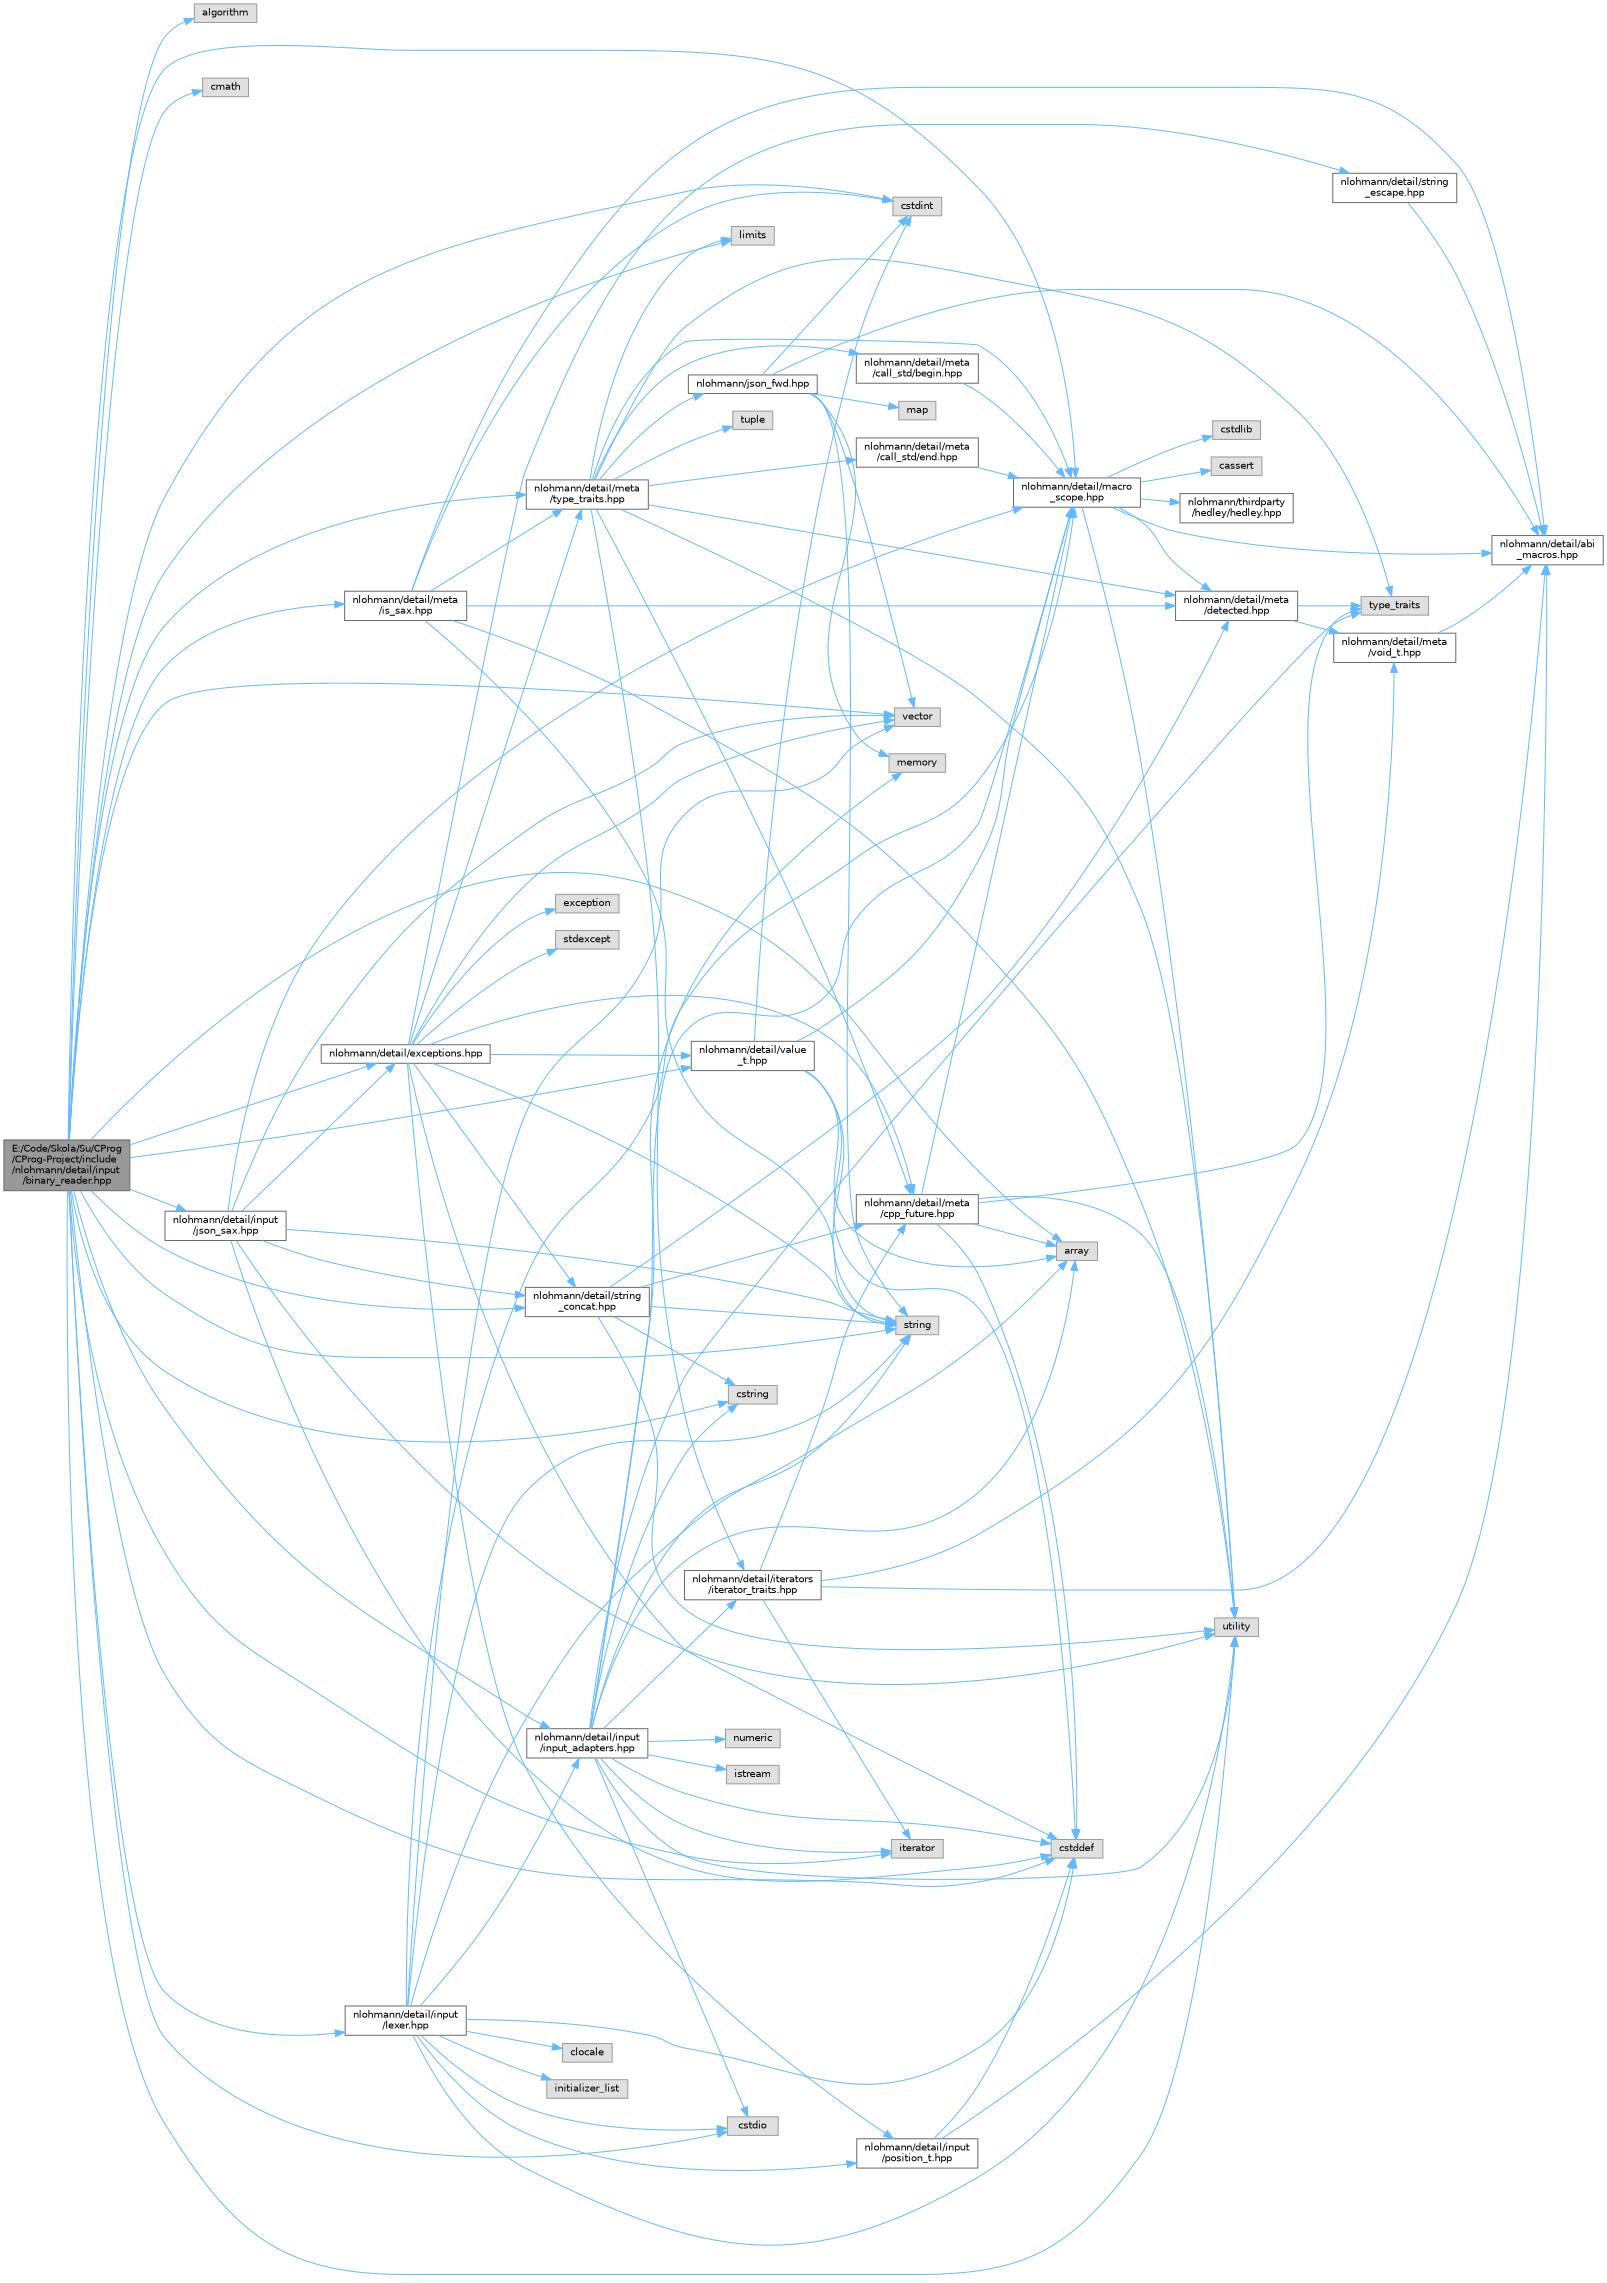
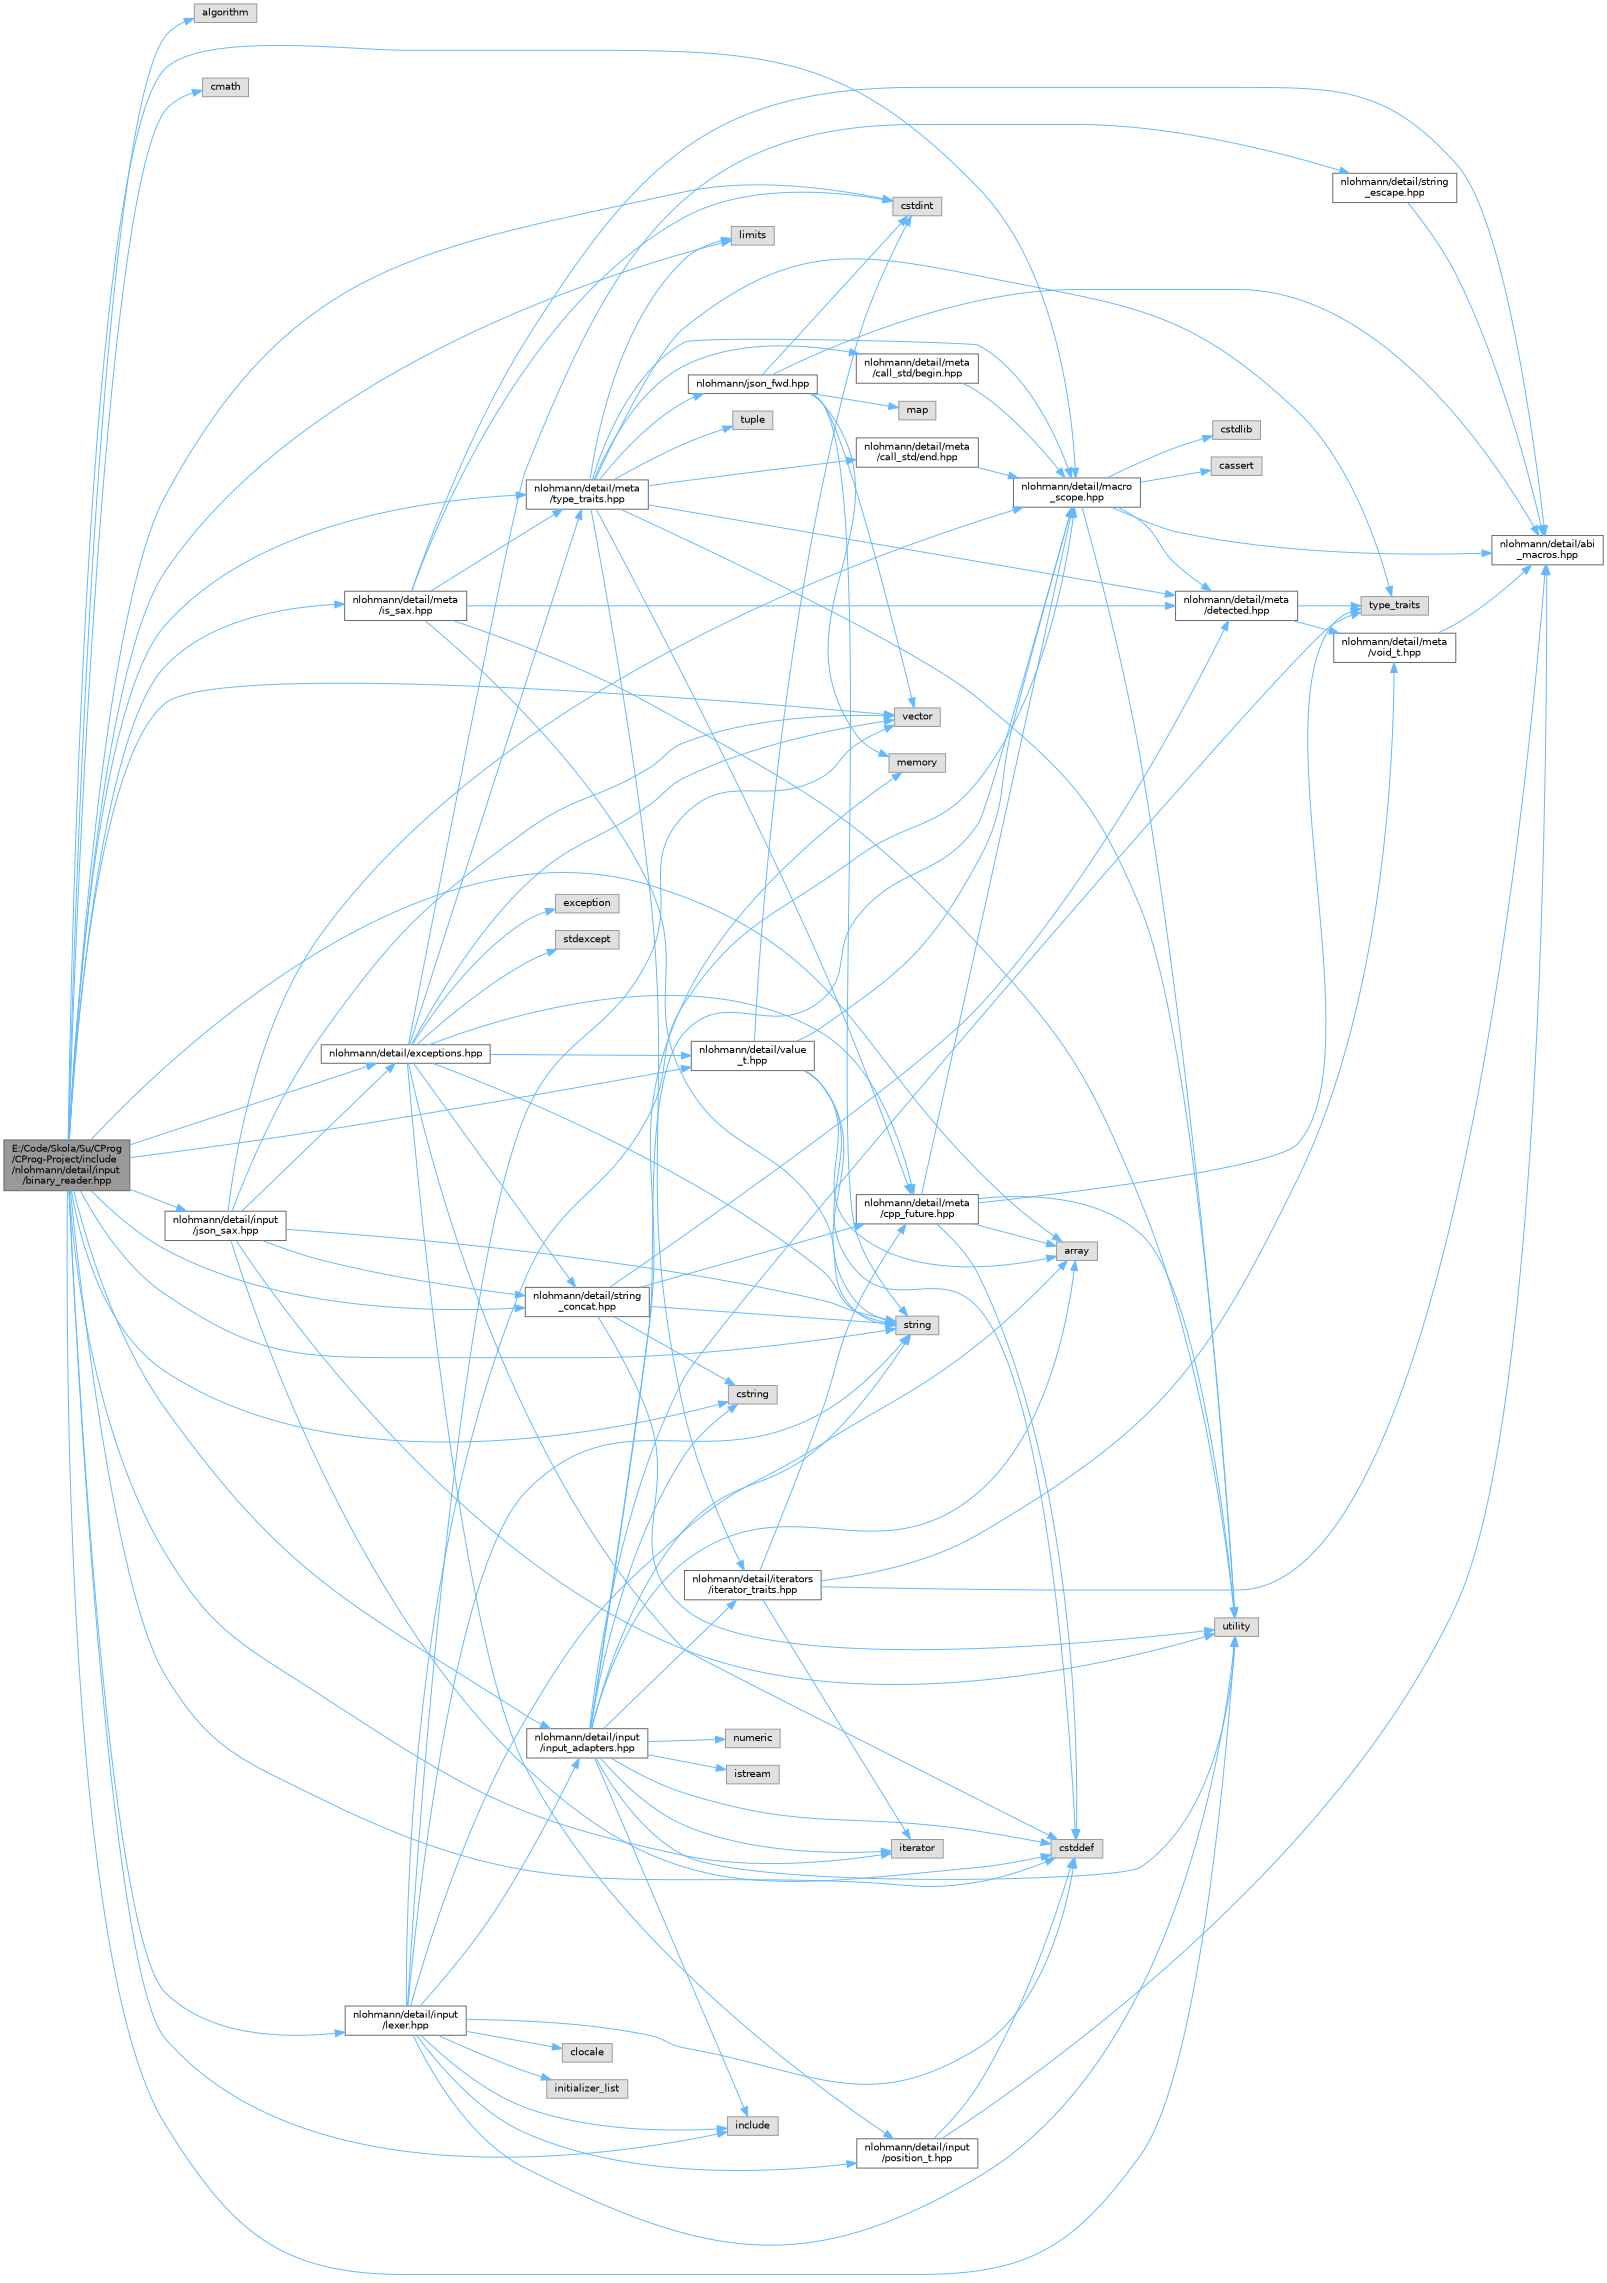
(1237, 508) -> none
(753, 2126) -> (753, 2126)
